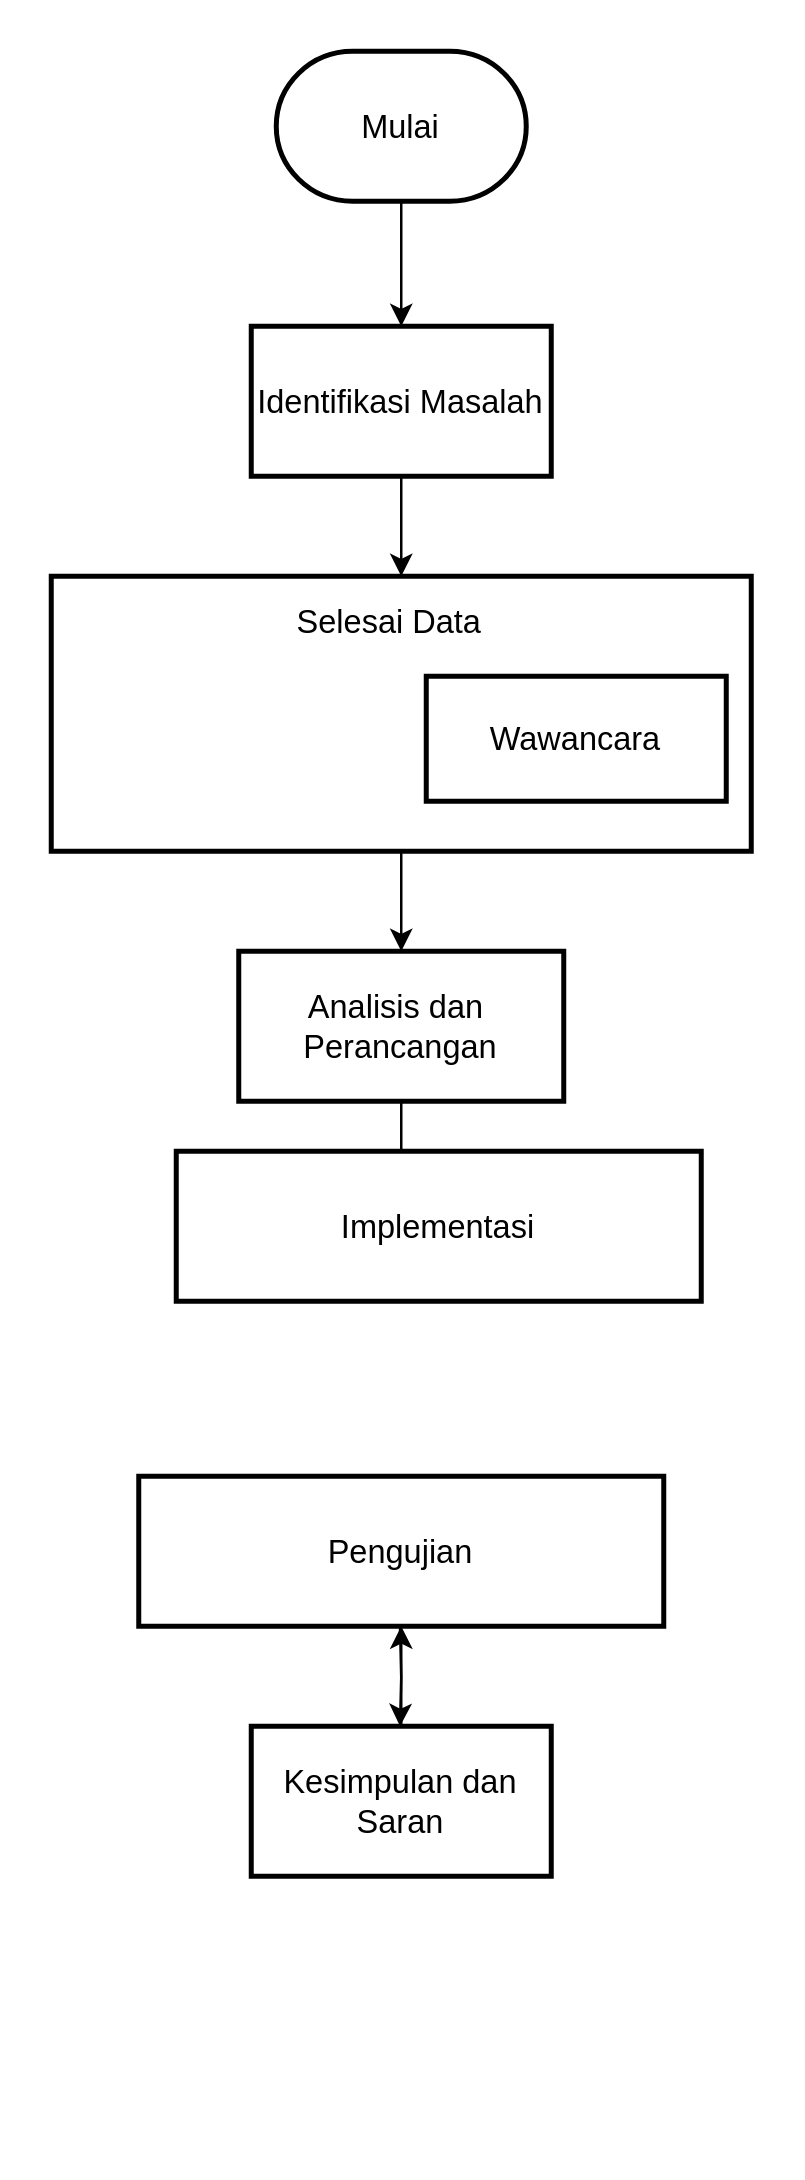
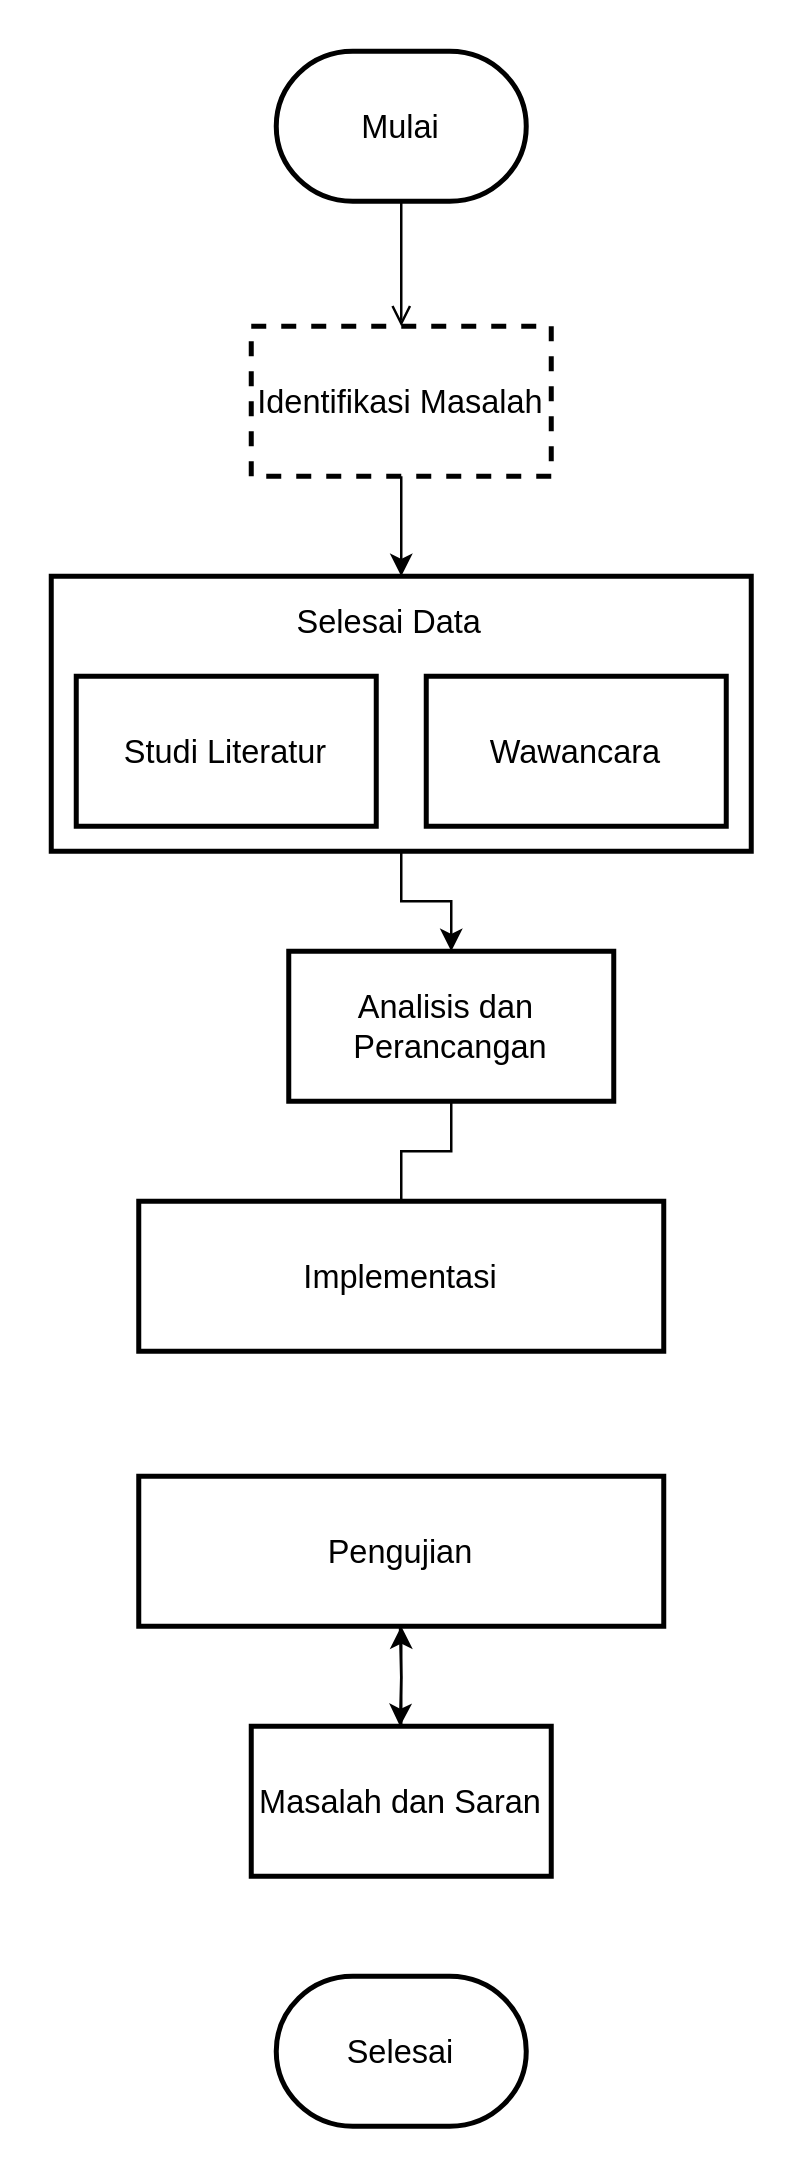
(401, 308) -> (401, 312)
(401, 401) -> (401, 401)
(576, 739) -> (576, 751)
none -> (226, 751)
(401, 1026) -> (451, 1026)
(439, 1226) -> (401, 1276)
(401, 1801) -> (401, 1801)
none -> (401, 2051)
